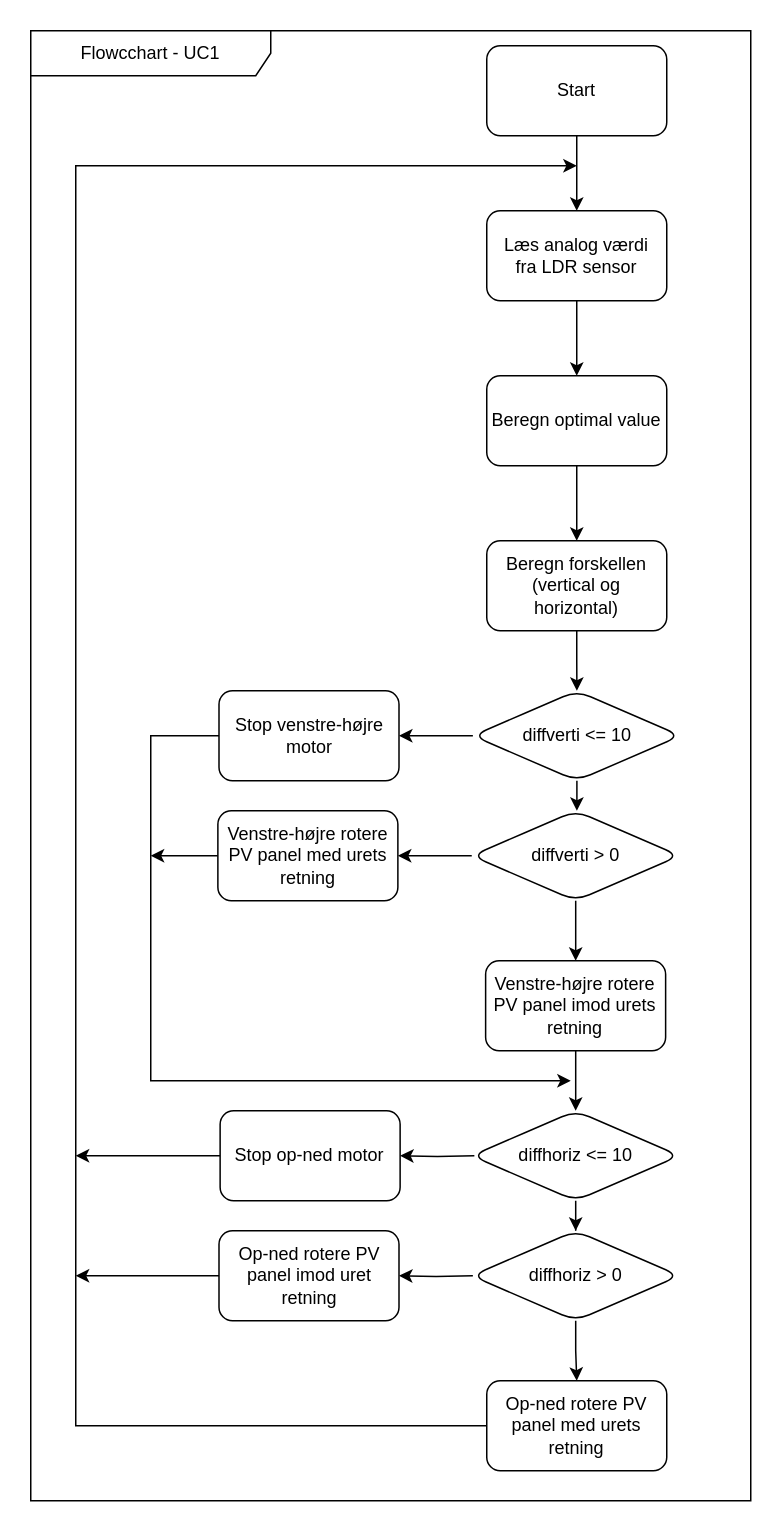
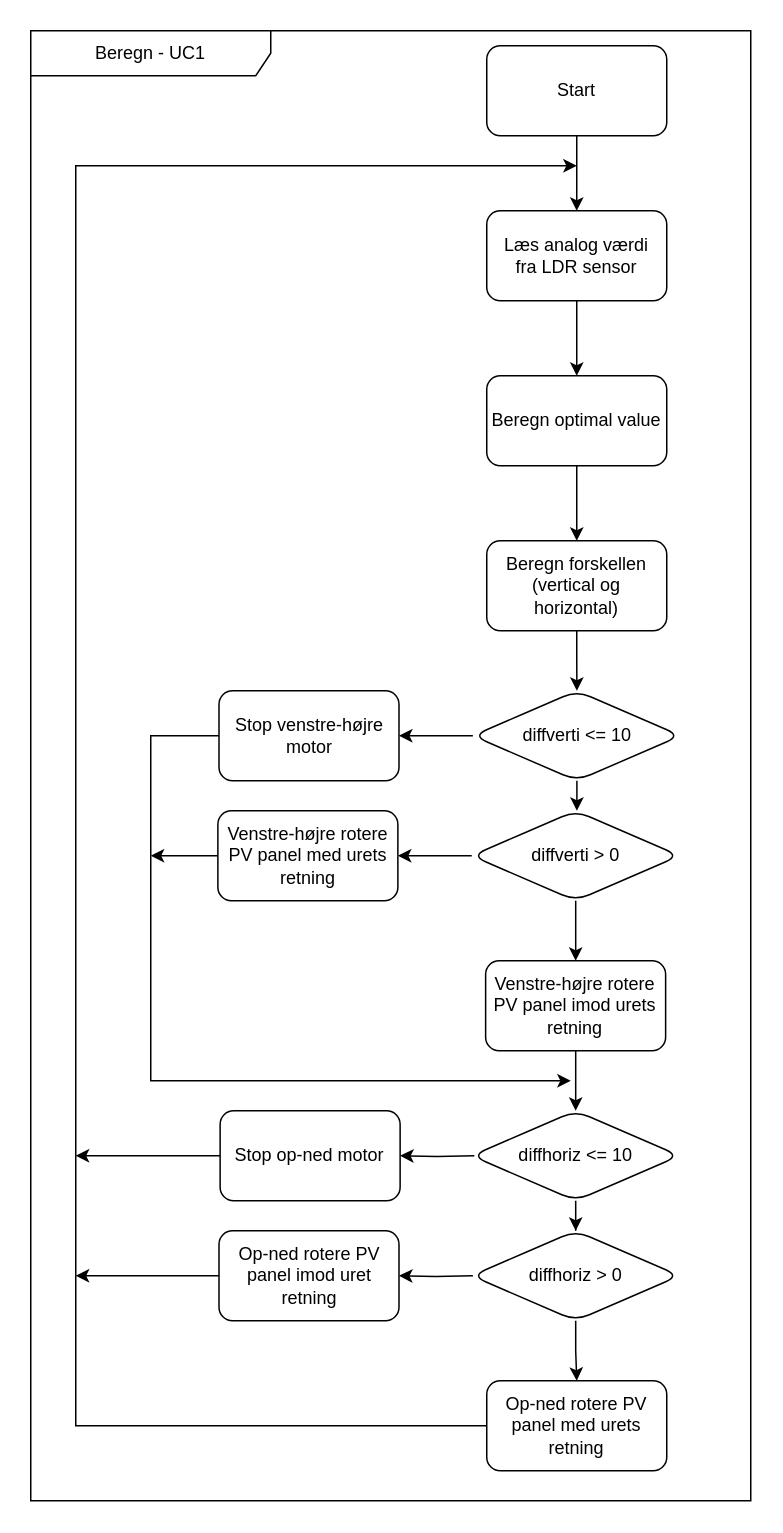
(151, 53) -> (151, 53)
